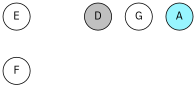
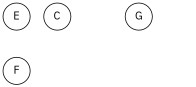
none -> (57, 17)
(98, 17) -> none
(179, 17) -> none
